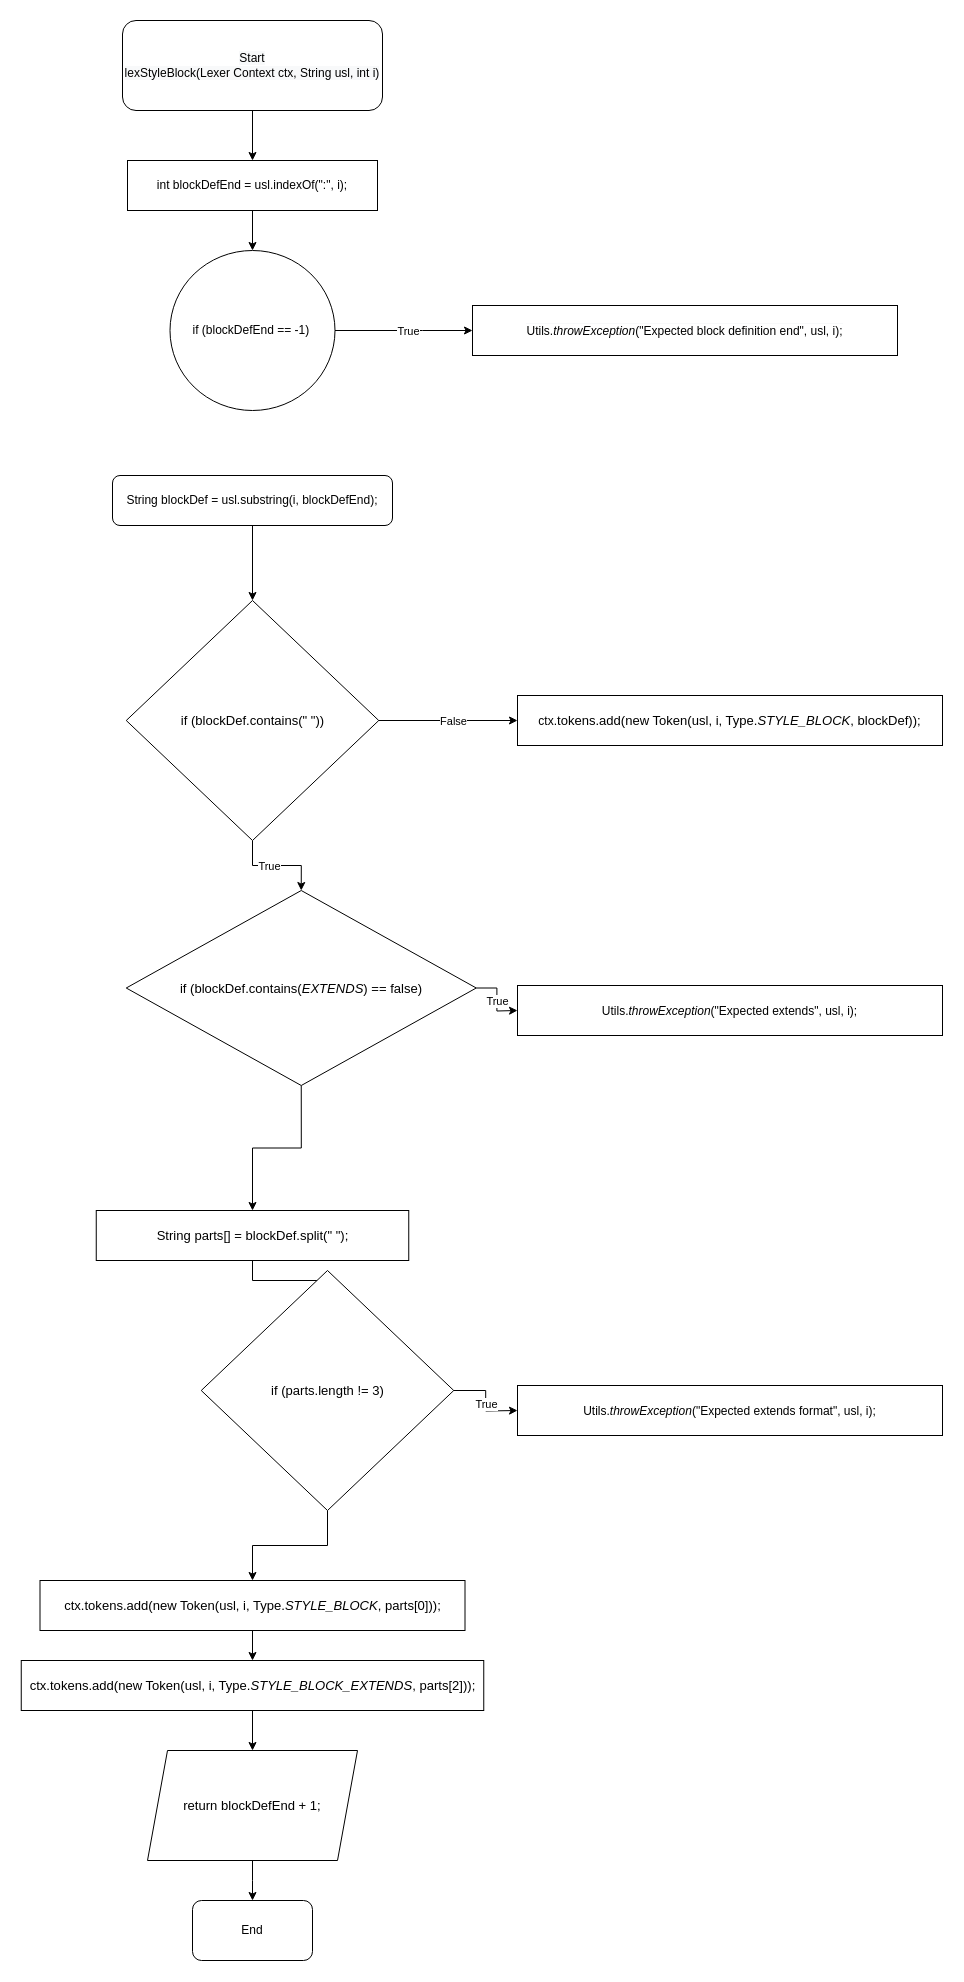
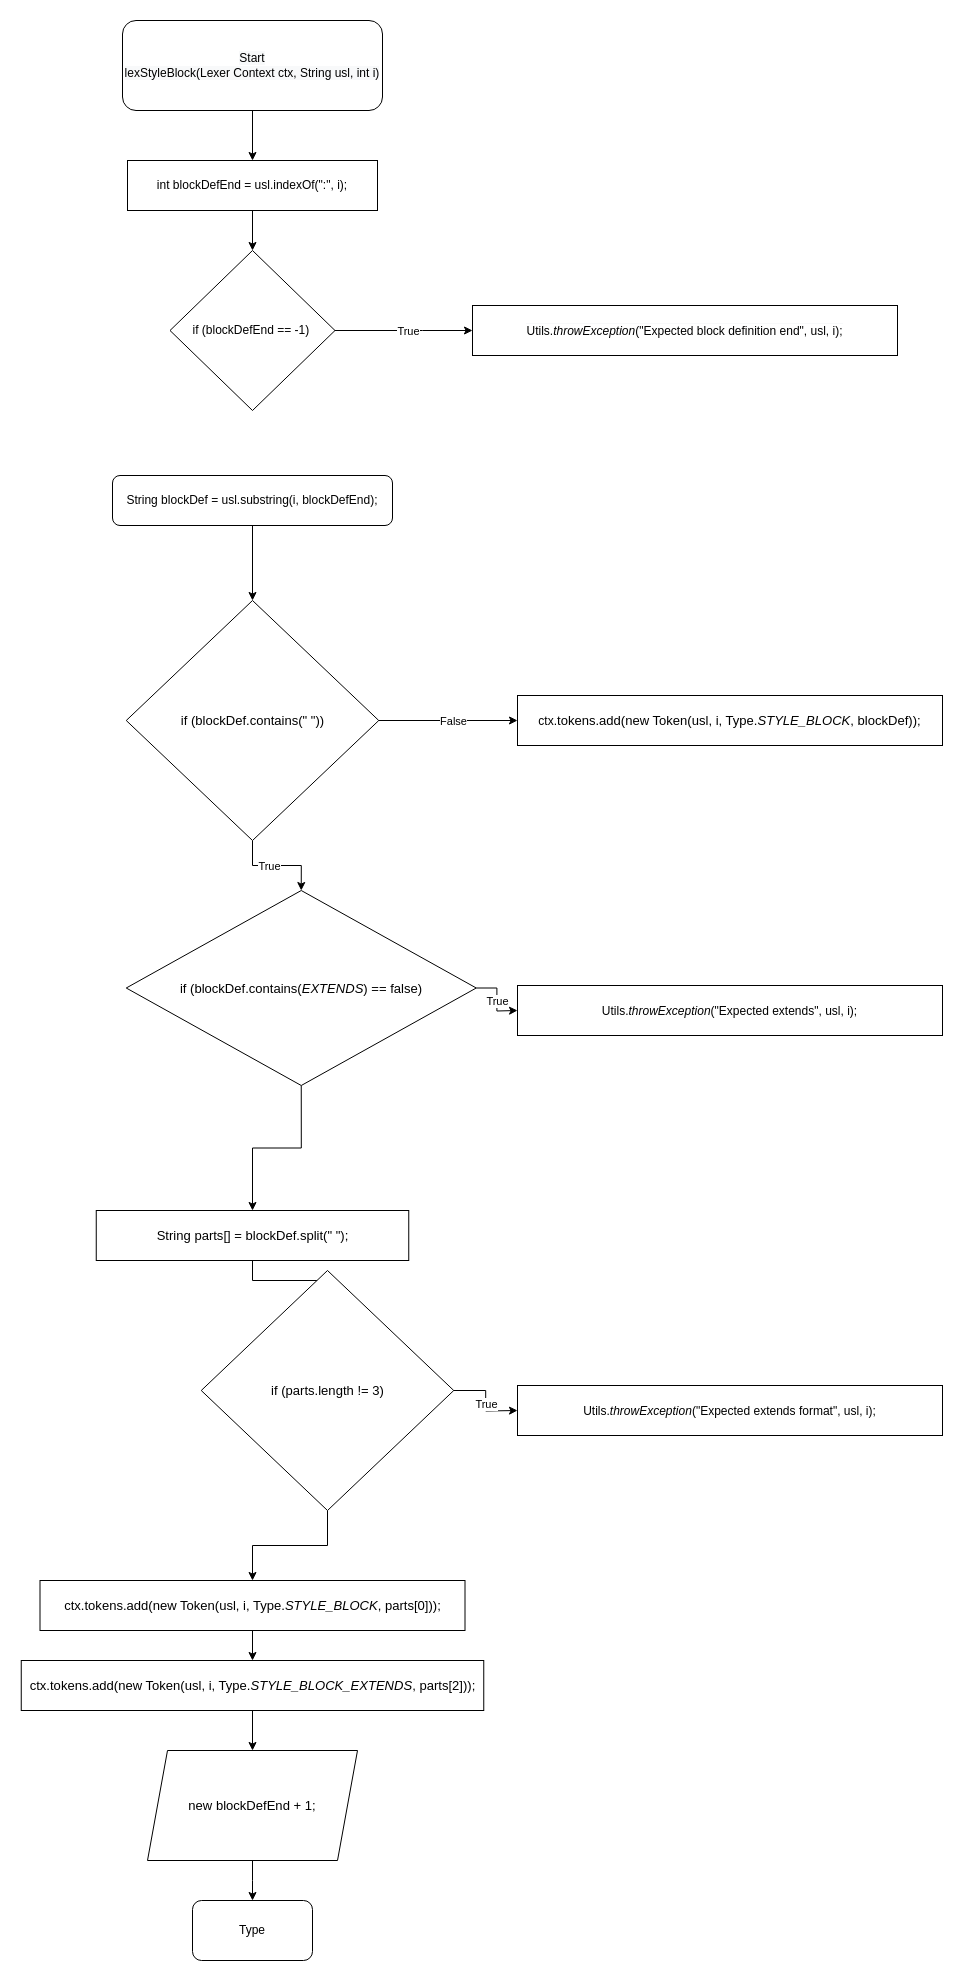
(253, 331) -> (253, 331)
(253, 1806) -> (253, 1806)
(253, 1931) -> (253, 1931)
